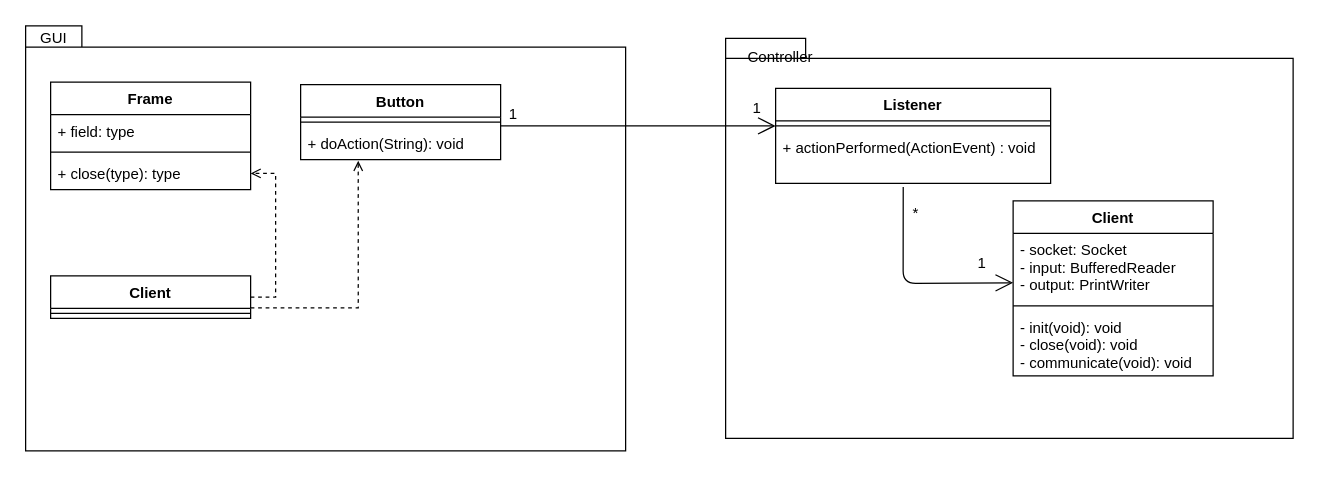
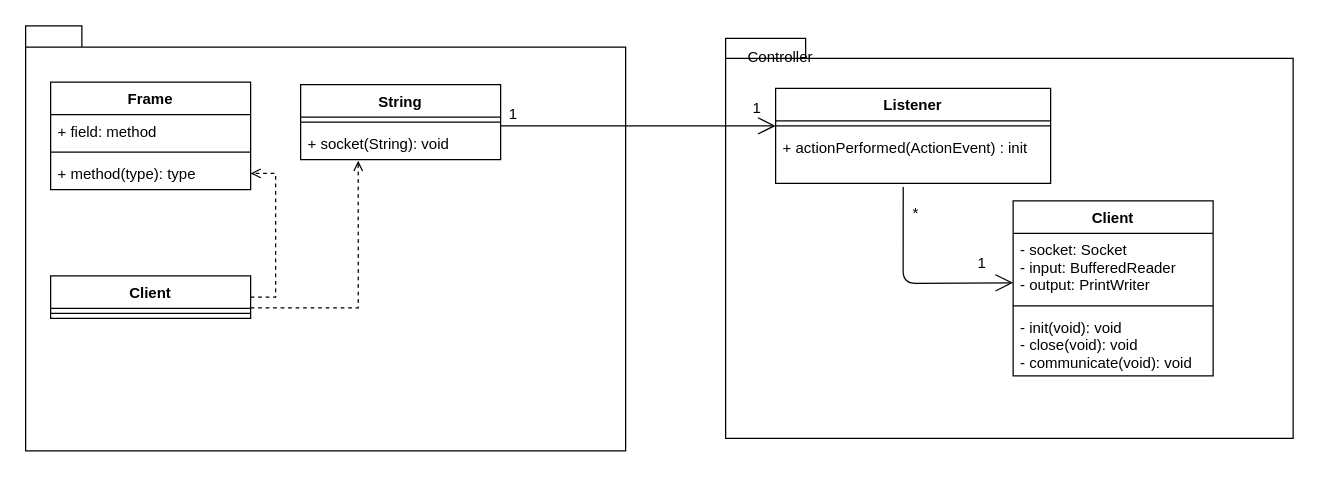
(63, 38) -> none
(400, 101) -> (400, 101)
(102, 131) -> (111, 131)
(397, 144) -> (390, 144)
(924, 148) -> (922, 148)
(130, 174) -> (136, 174)
